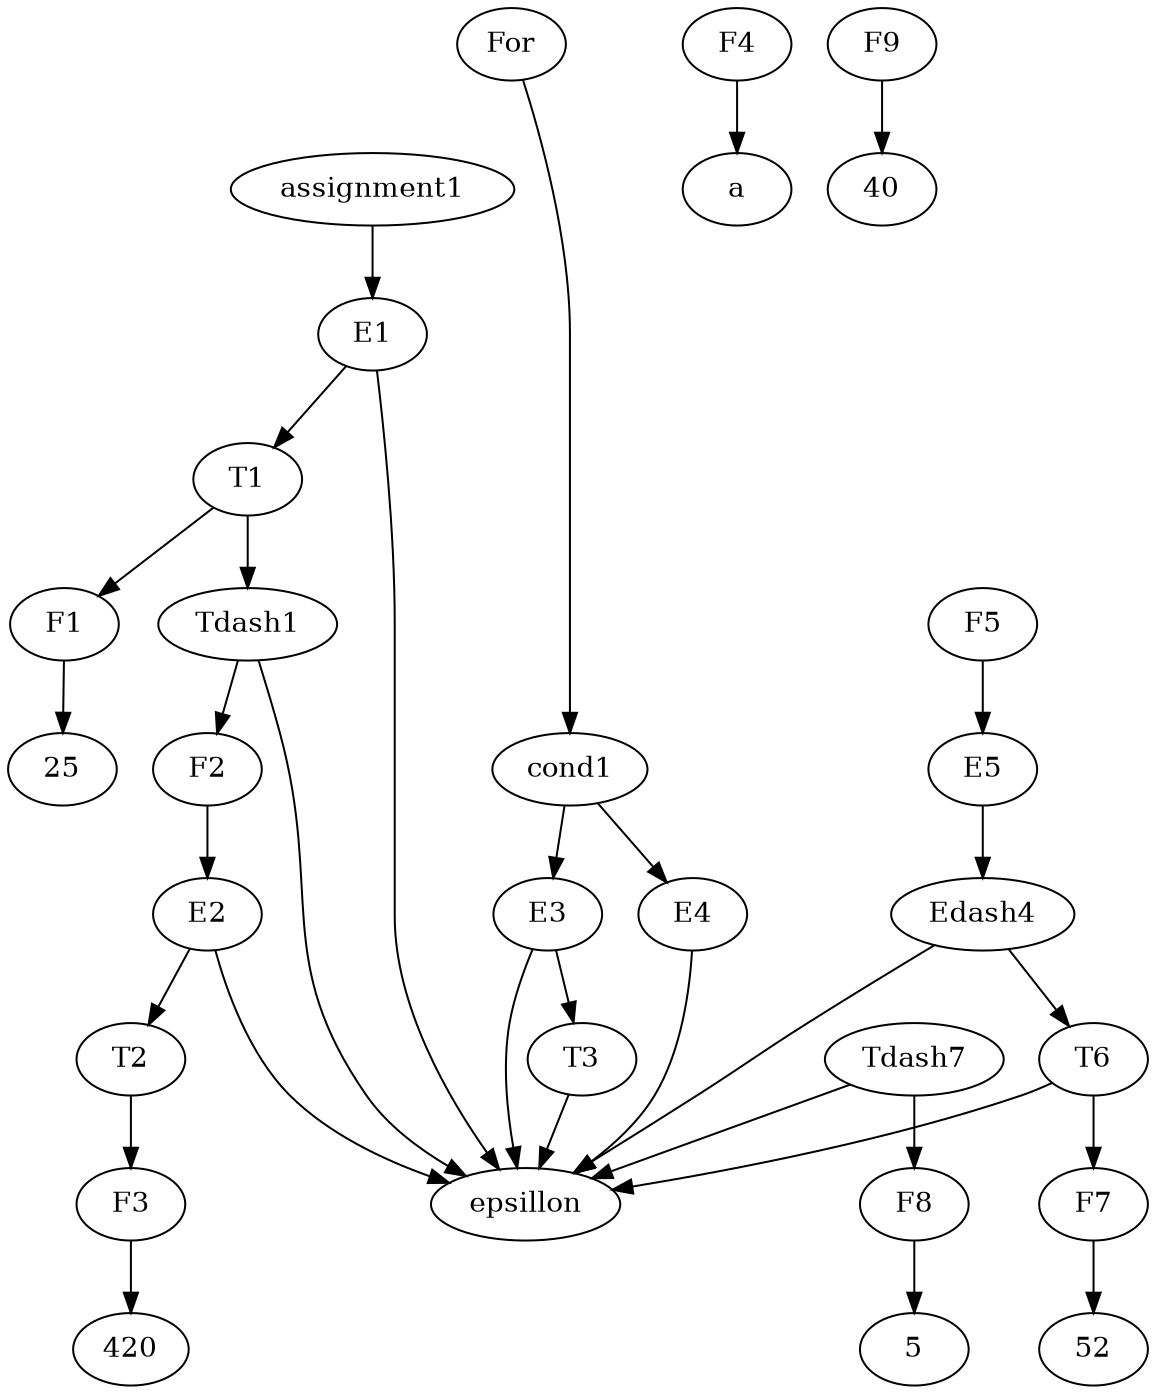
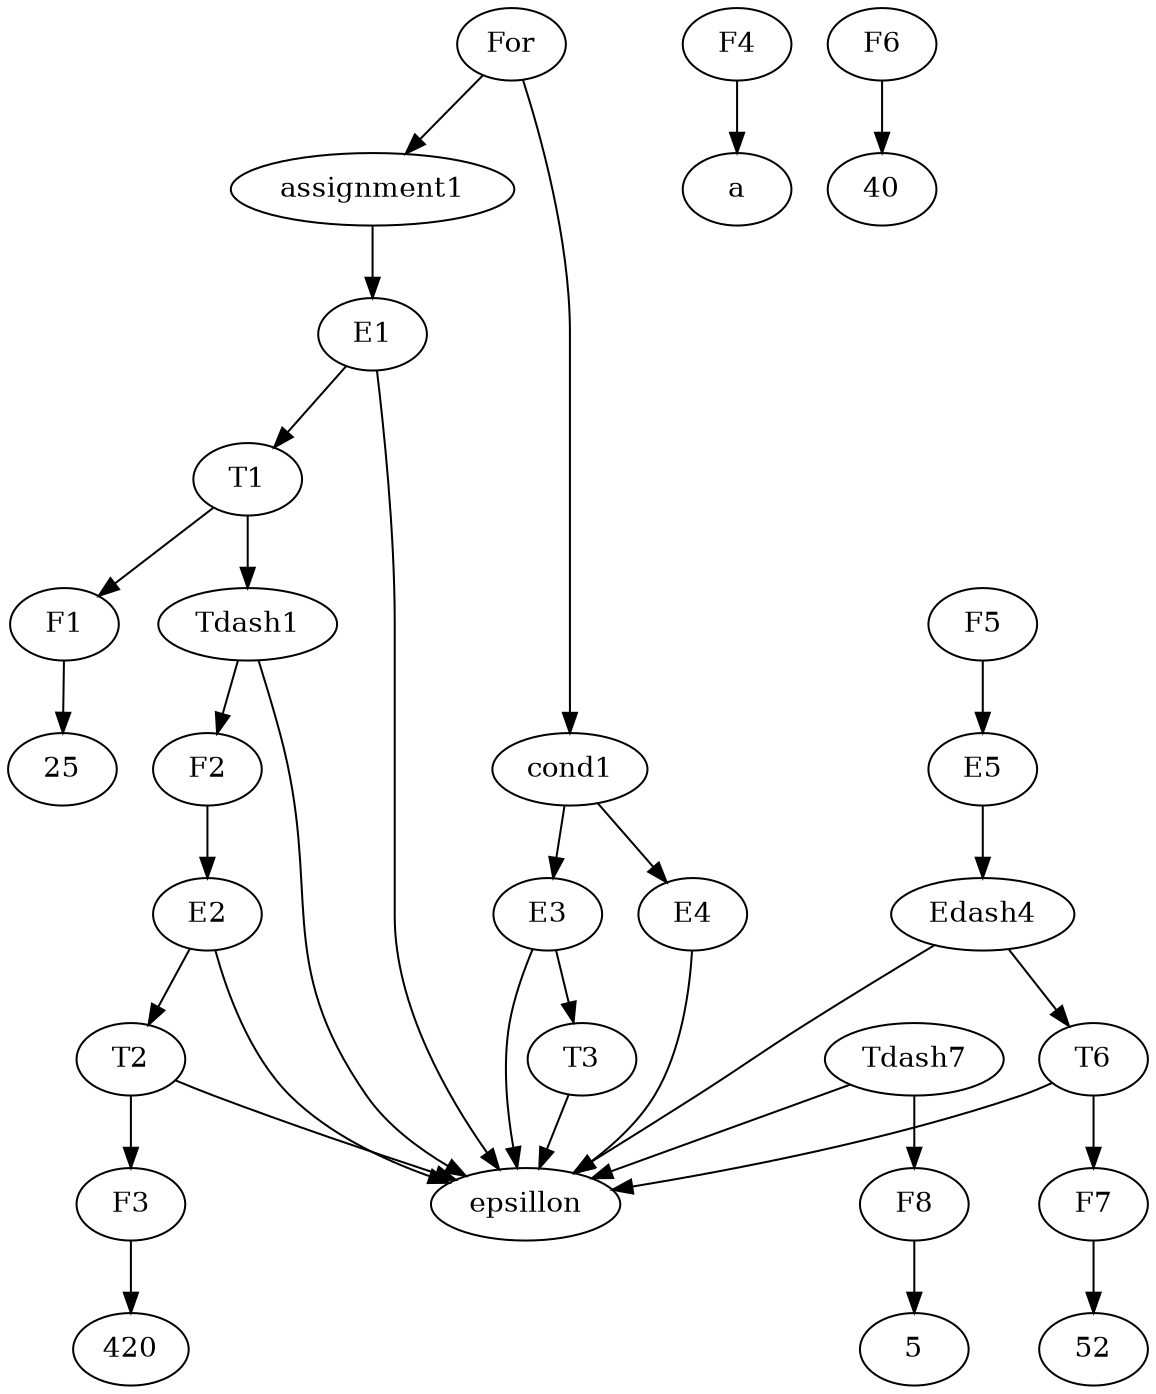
(882, 44) -> (882, 44)
none -> (451, 107)
none -> (305, 1129)
